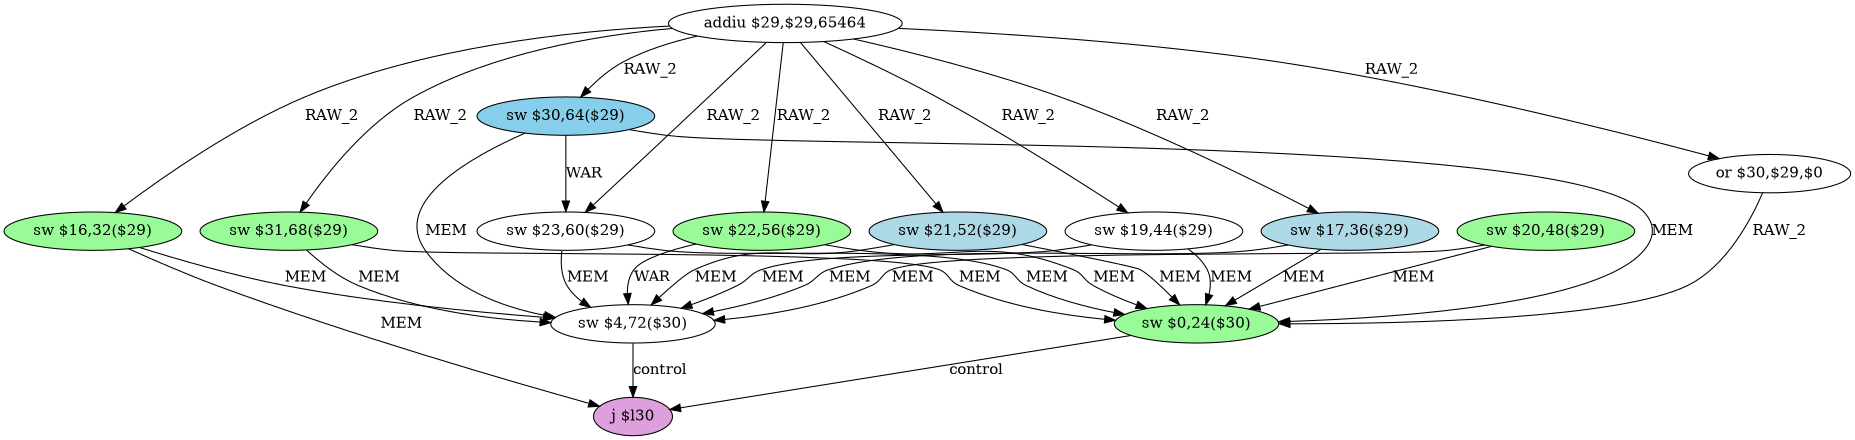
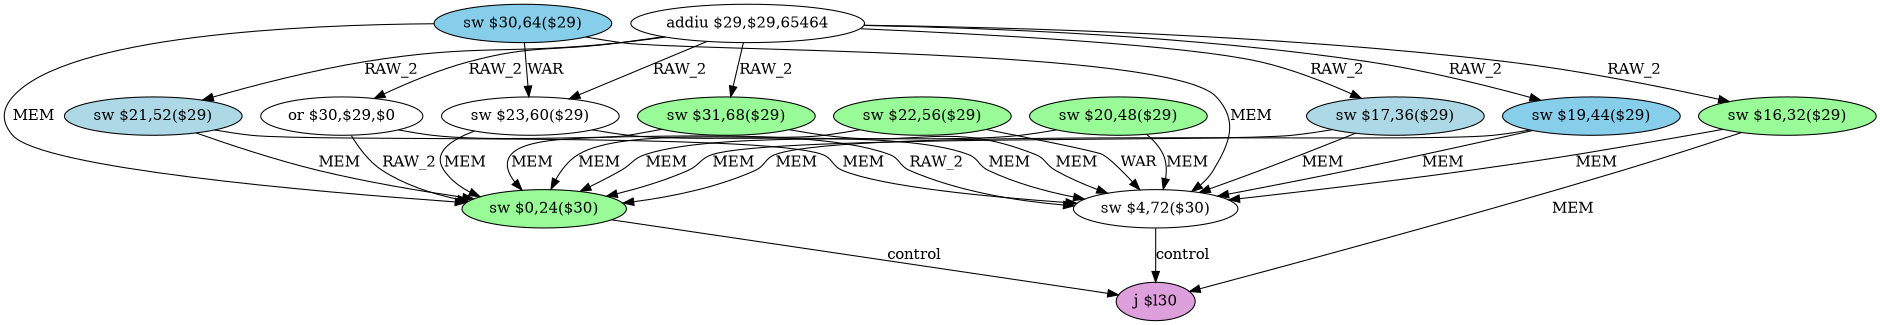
(638, 55) -> none
(774, 122) -> none
none -> (871, 150)
(1154, 231) -> (1591, 116)
